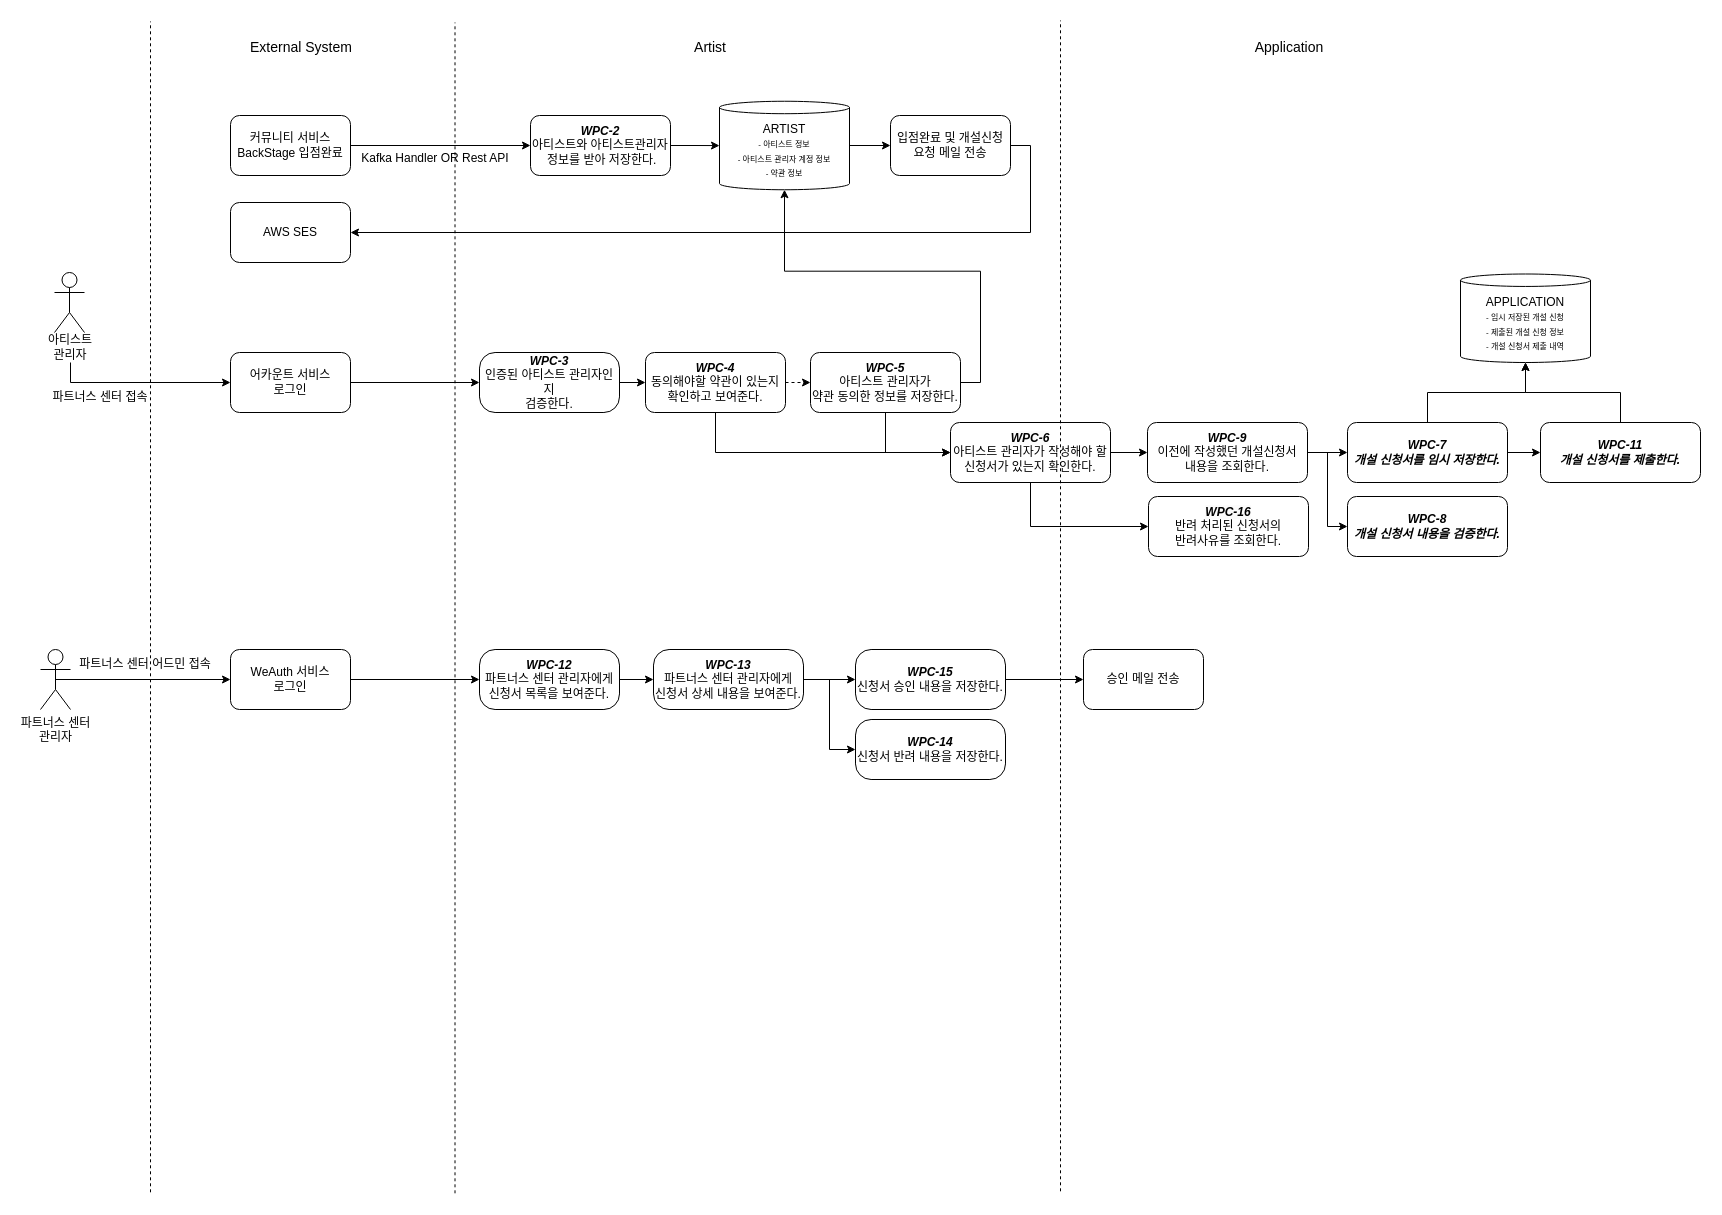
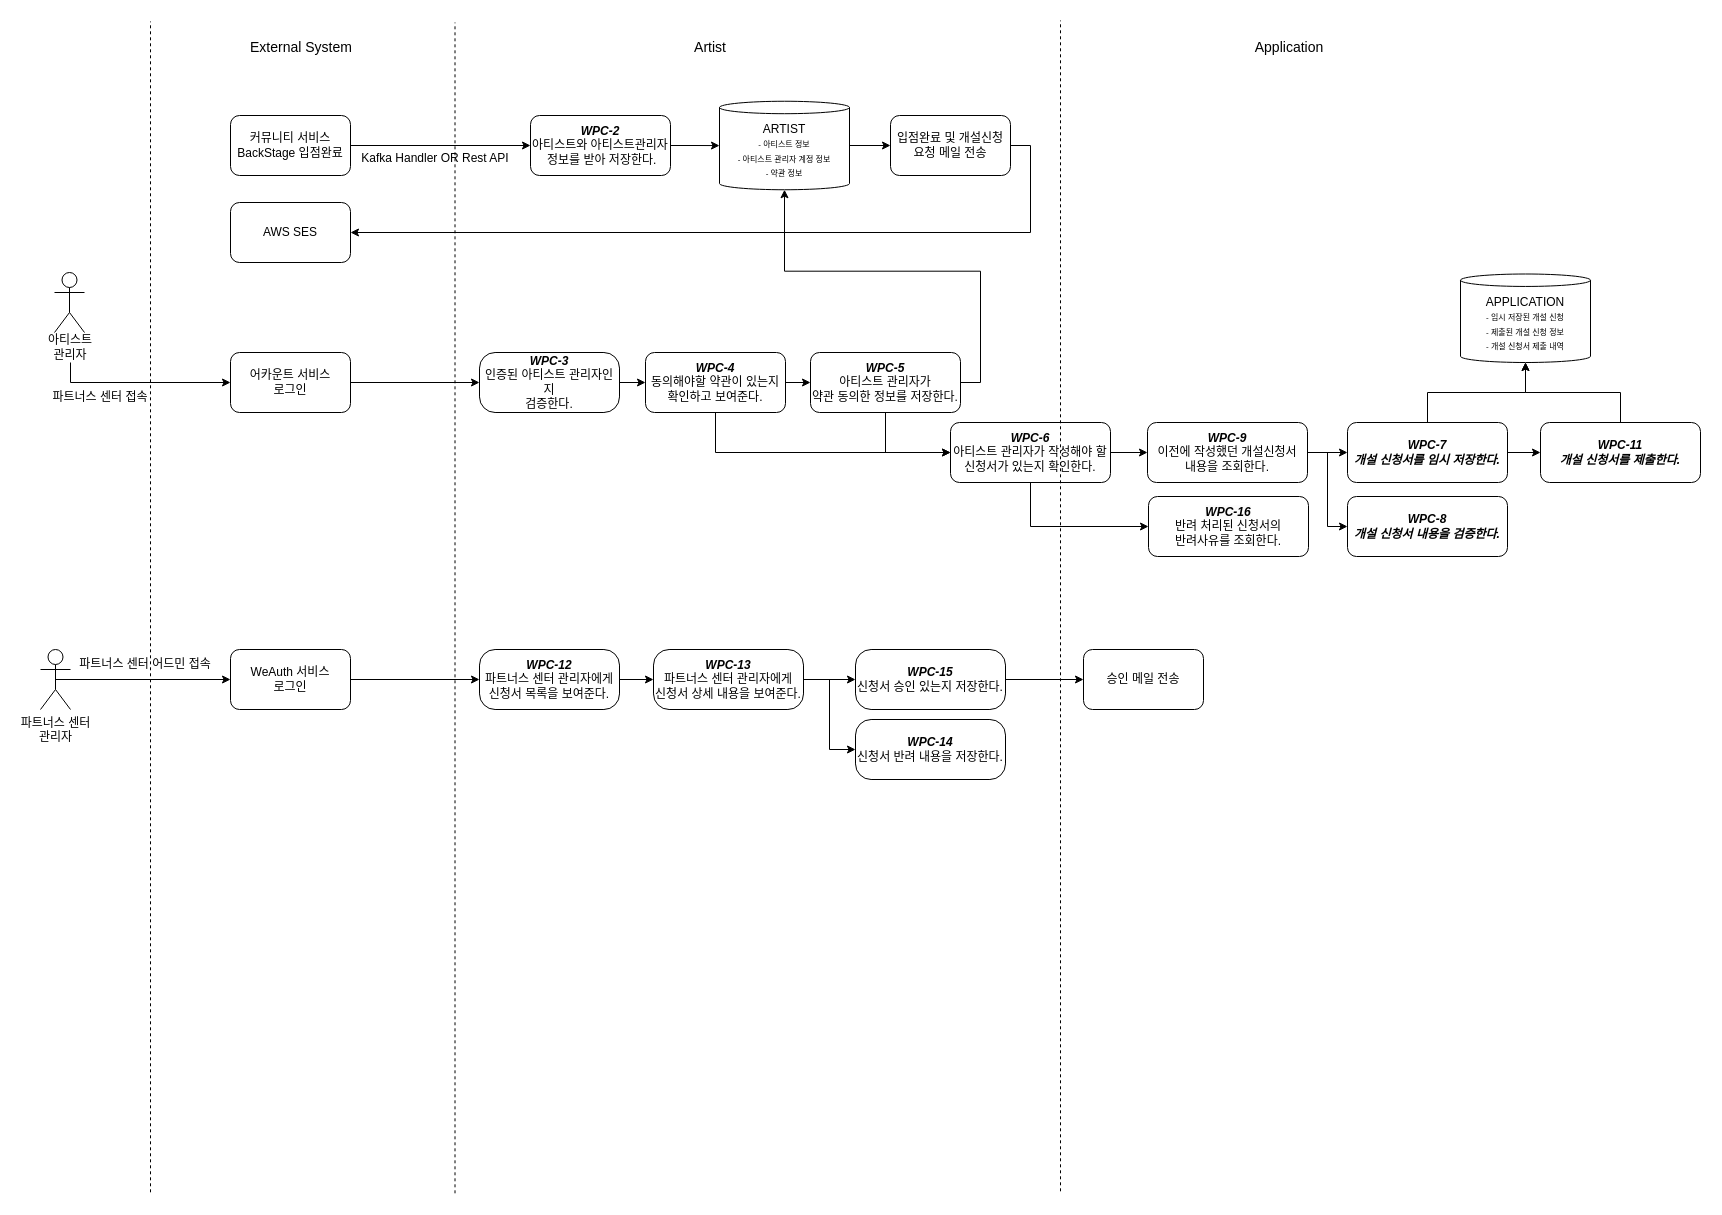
(795, 383) -> (795, 383)
(931, 680) -> (931, 680)
